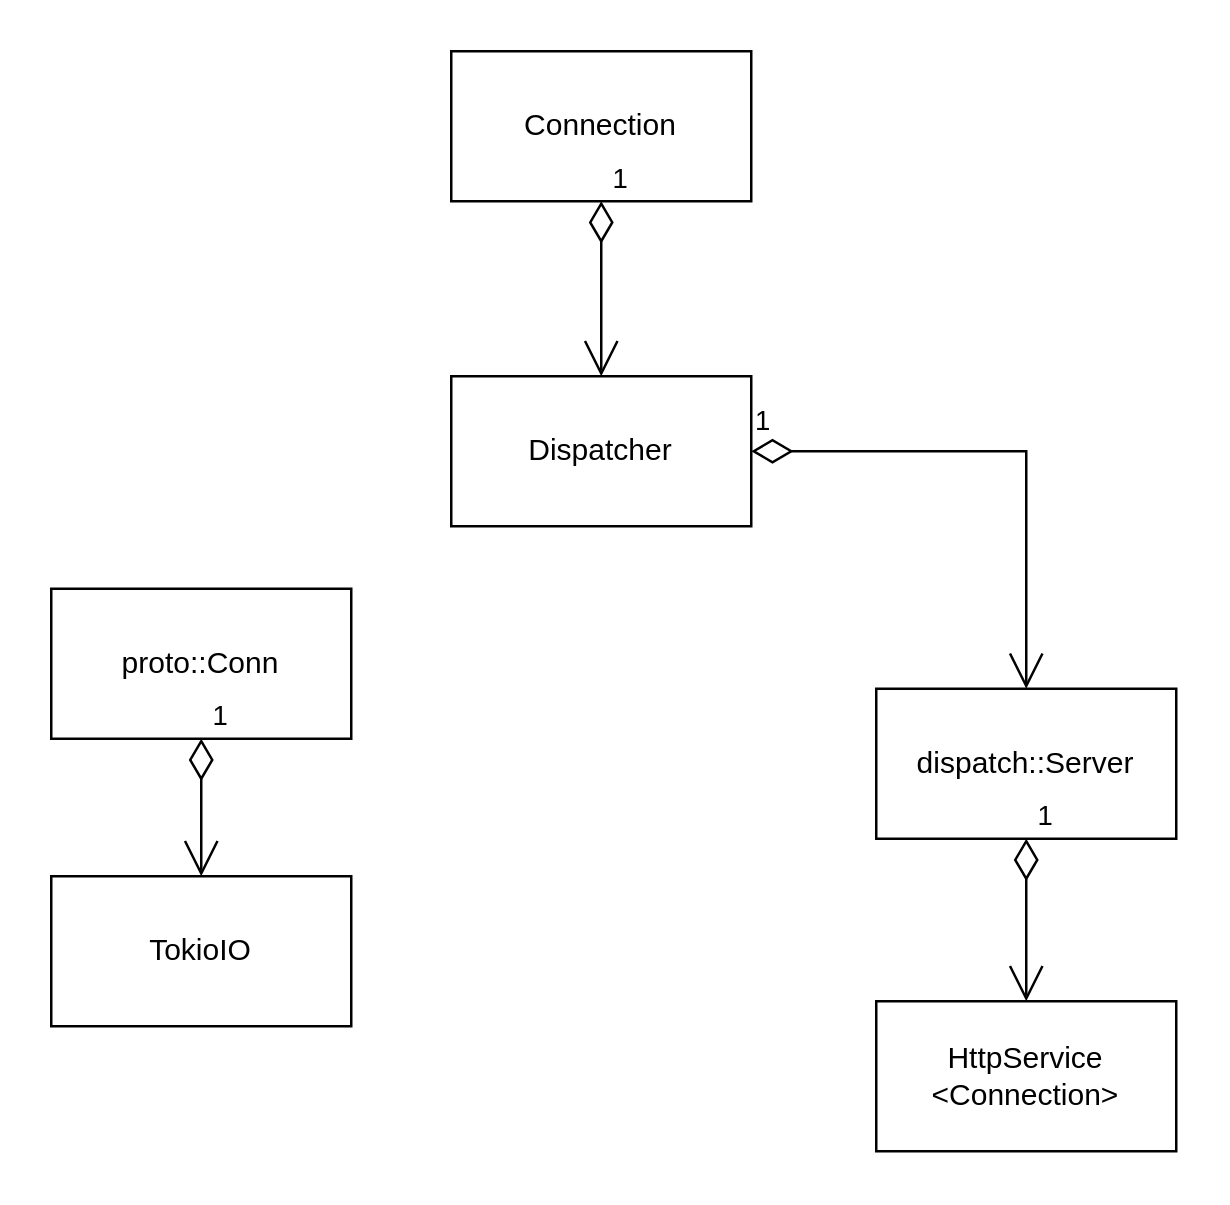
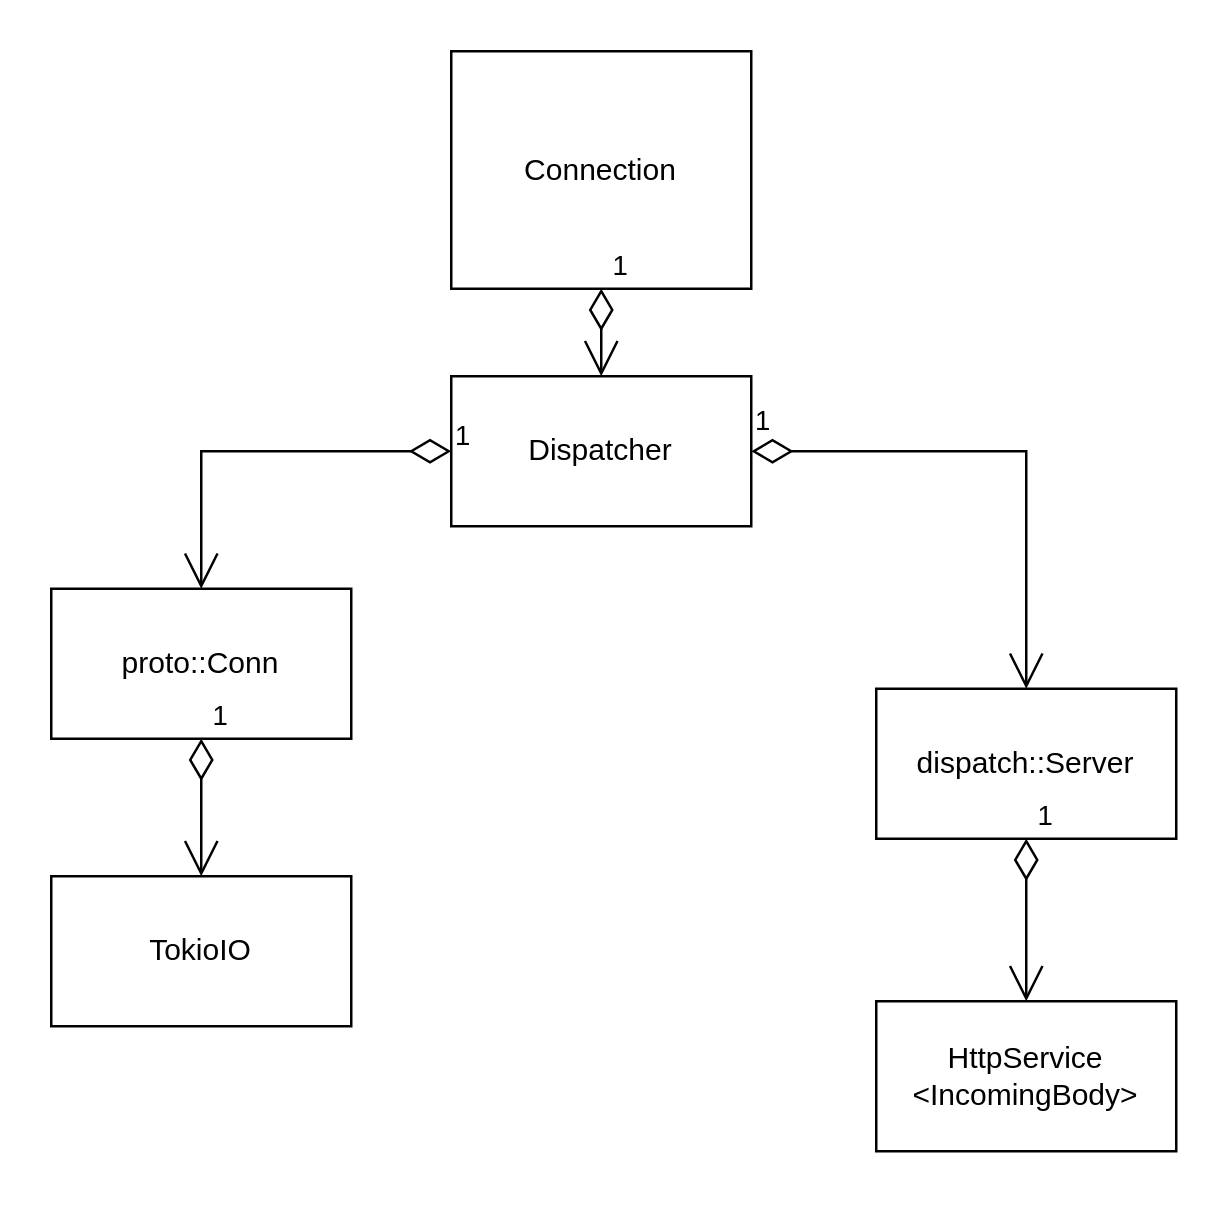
(601, 126) -> (601, 170)
none -> (241, 451)
(1026, 1076) -> (1026, 1076)
